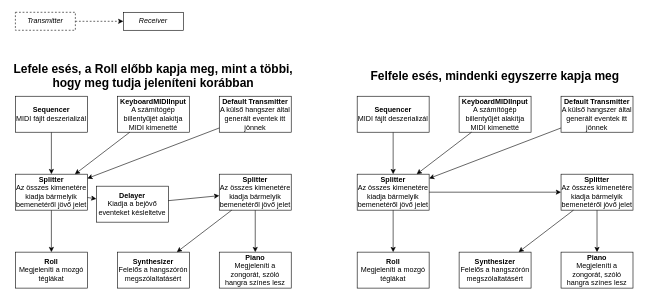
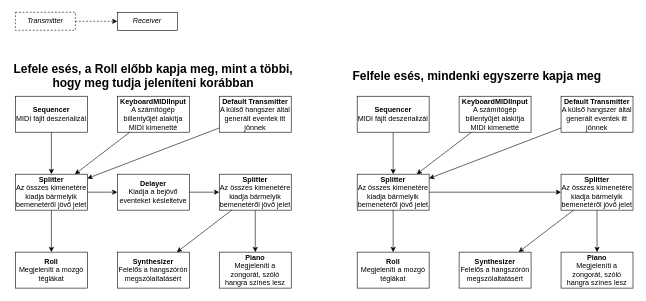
(153, 21) -> (147, 21)
(495, 75) -> (477, 75)
(132, 204) -> (153, 192)
